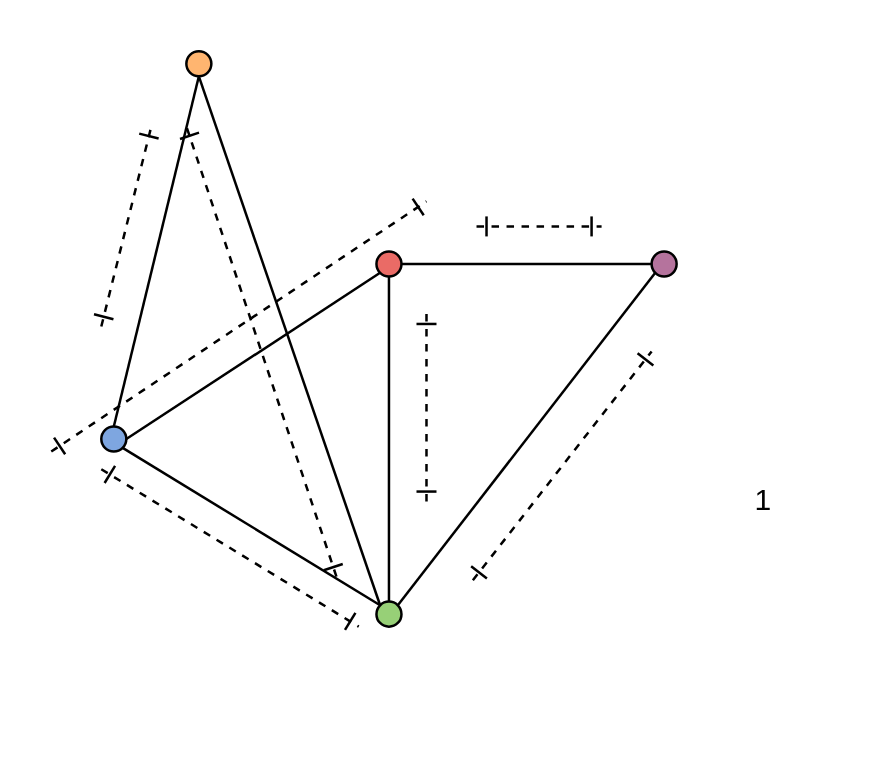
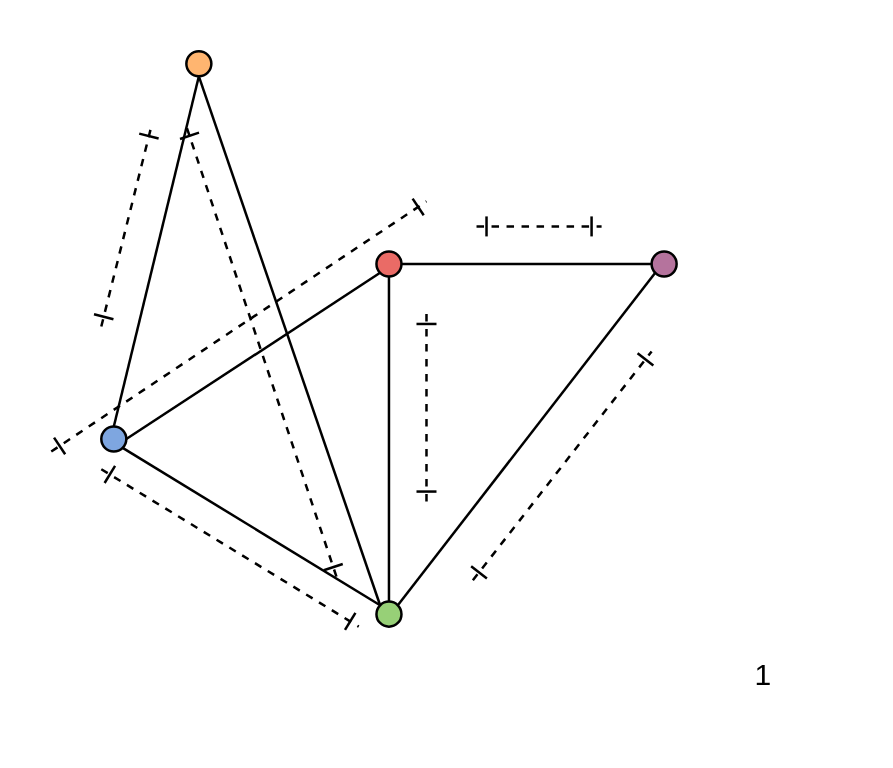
(764, 501) -> (764, 676)
